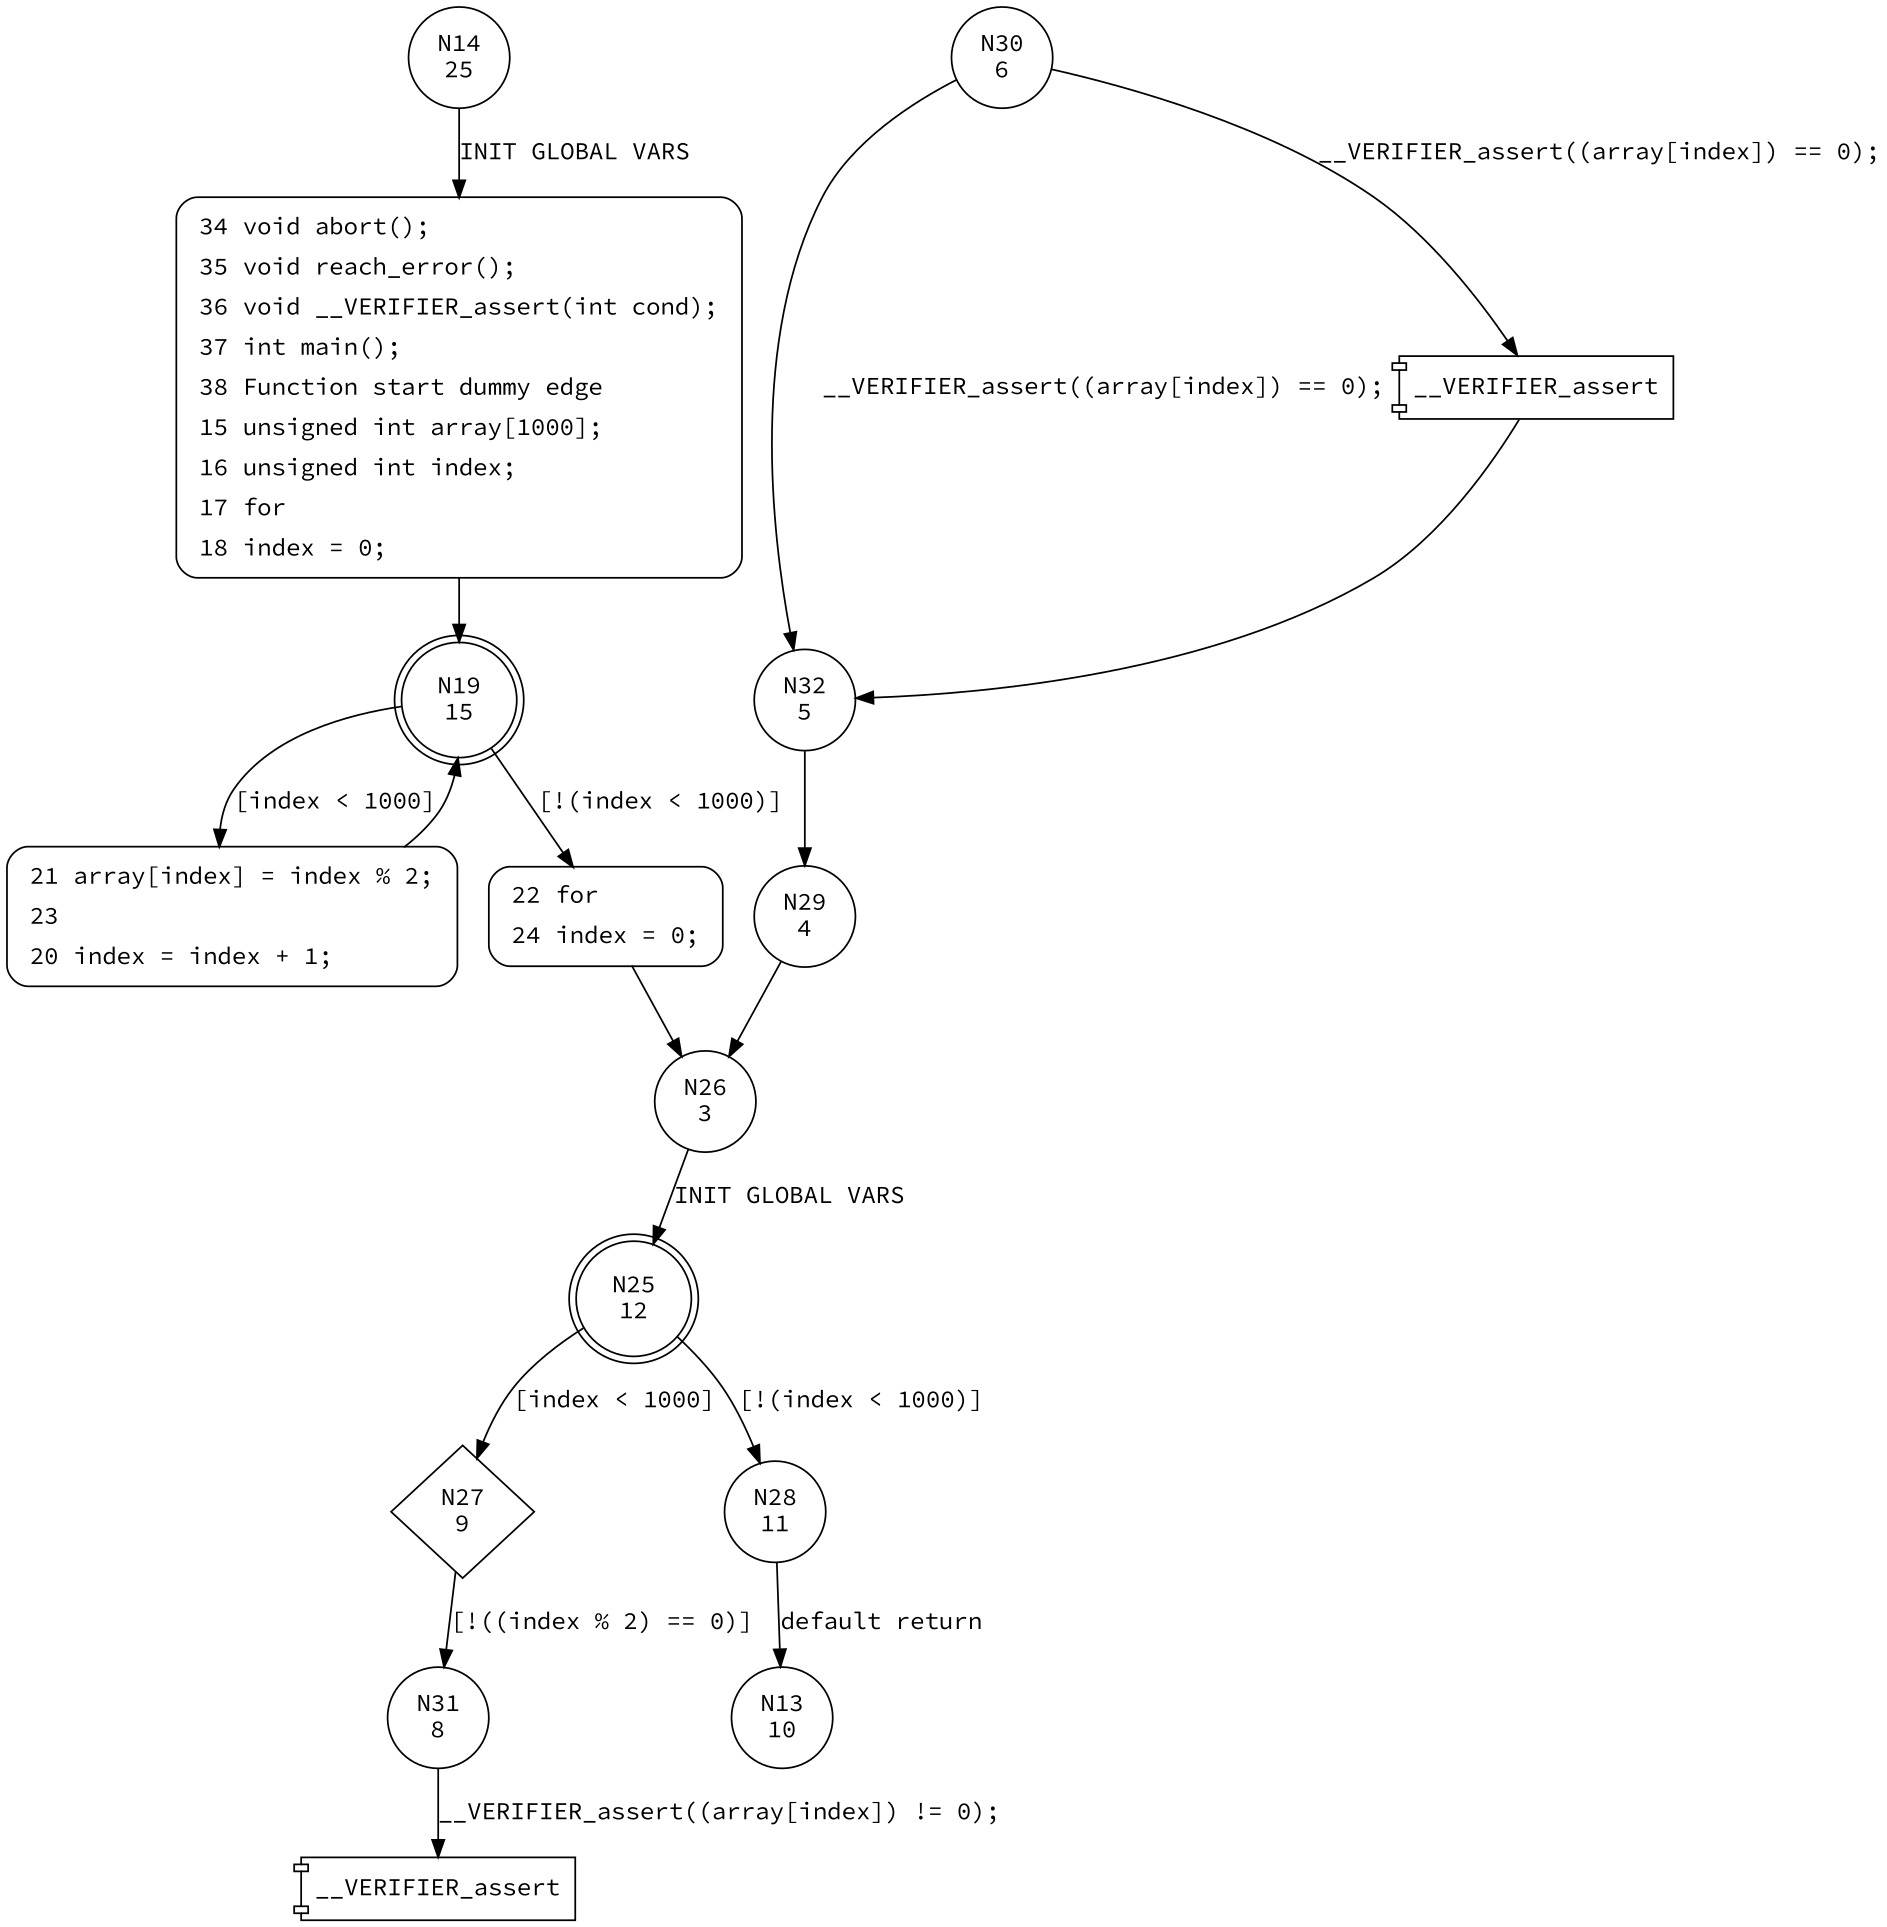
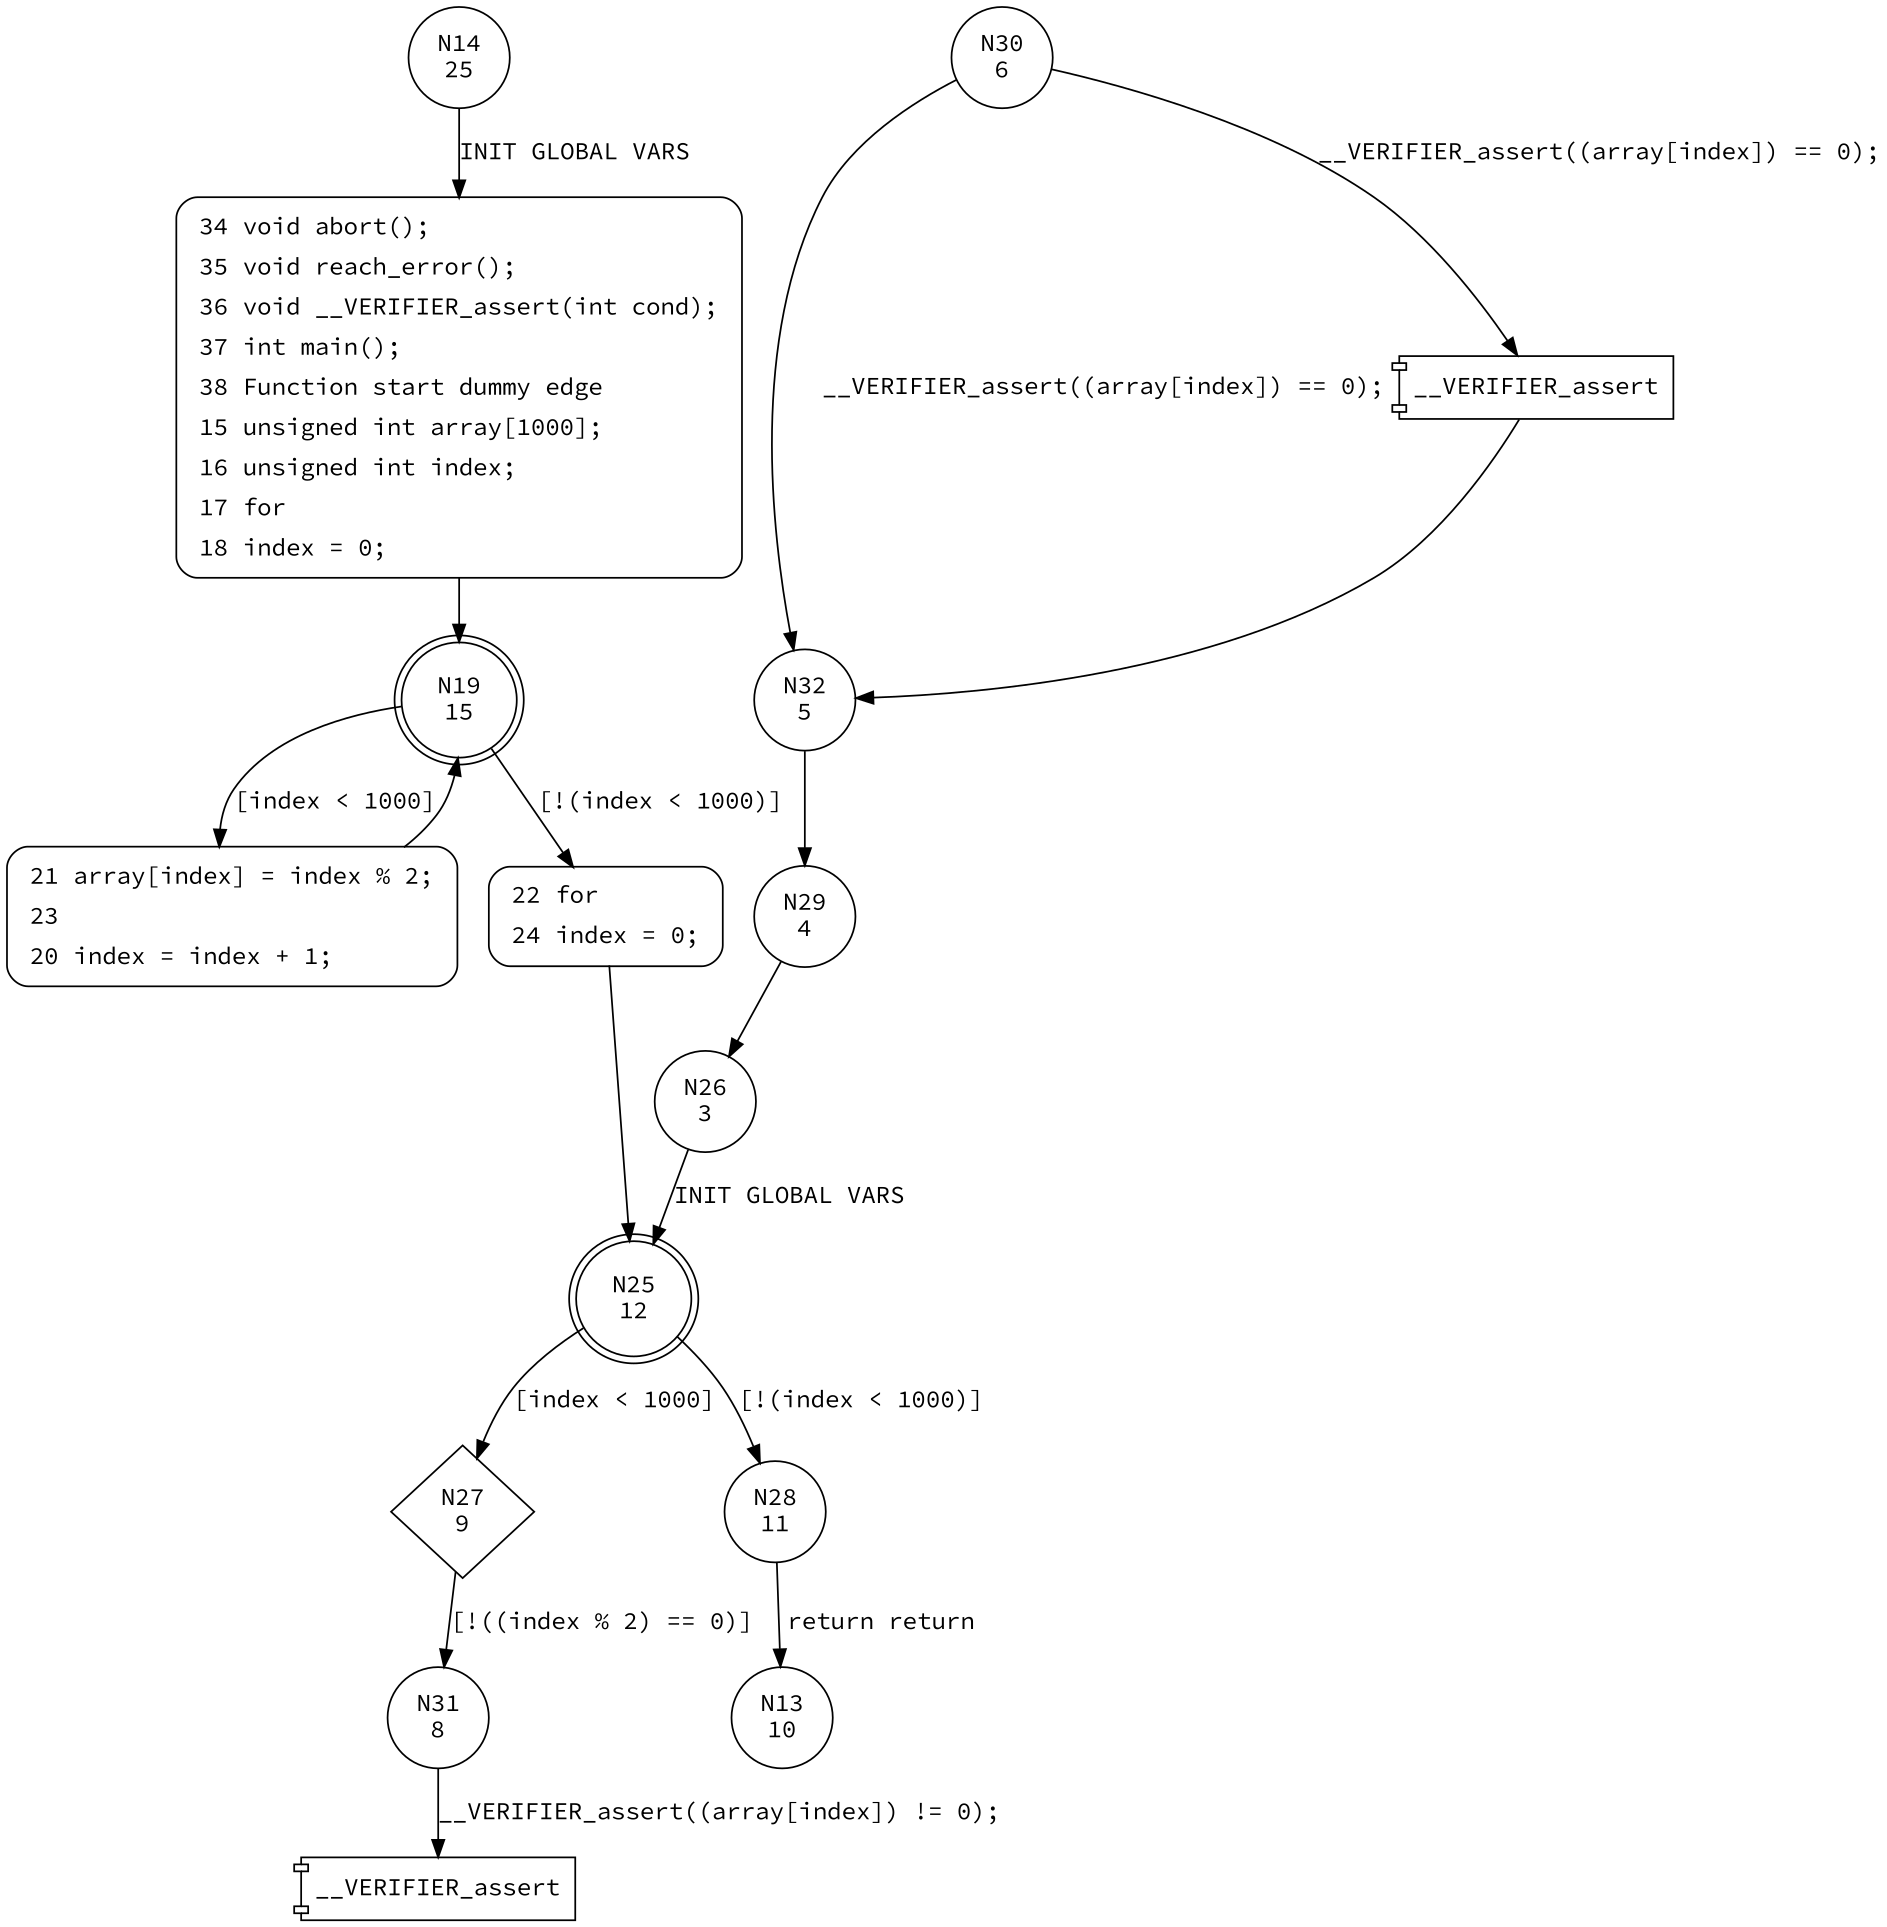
(652, 1003) -> (619, 1095)
(882, 1623) -> (882, 1623)
